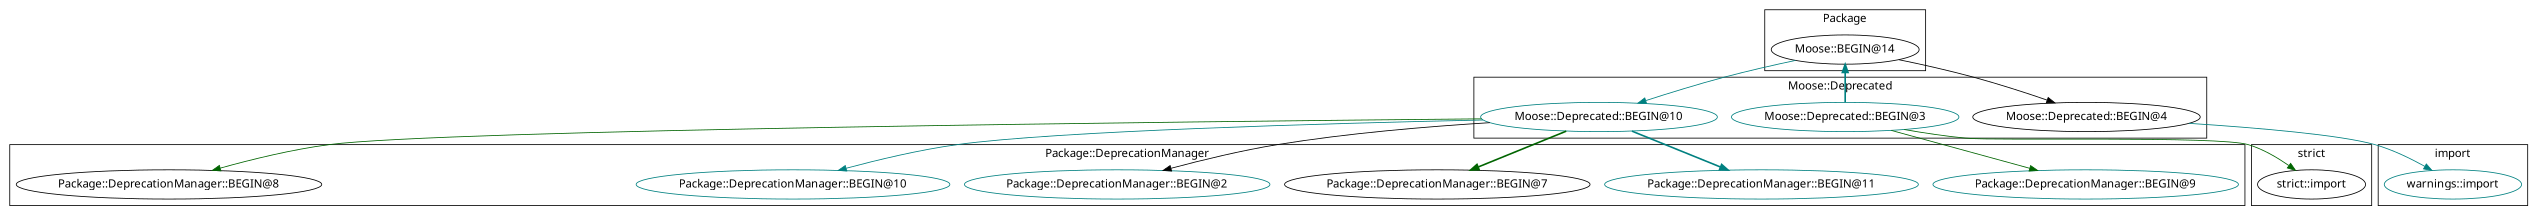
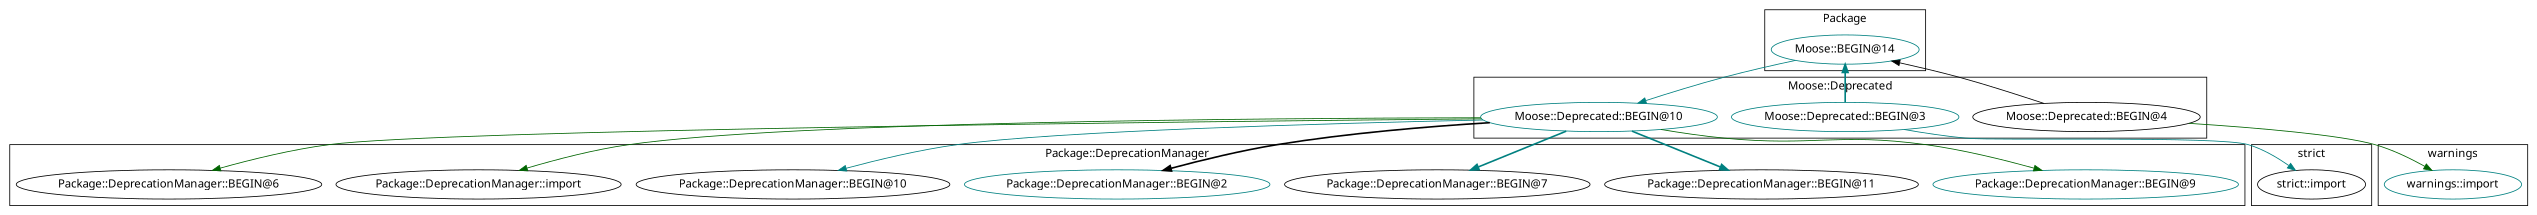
(1845, 50) -> (1845, 50)
(1992, 83) -> (1980, 83)
(2309, 134) -> (2309, 134)
(1329, 137) -> (1329, 137)
(2099, 139) -> (2099, 139)
(1520, 150) -> (1520, 150)
(1964, 150) -> (1848, 140)
(2453, 154) -> (2453, 154)
(169, 184) -> (169, 184)
none -> (479, 184)
(793, 184) -> (793, 184)
(1762, 184) -> (1762, 184)
